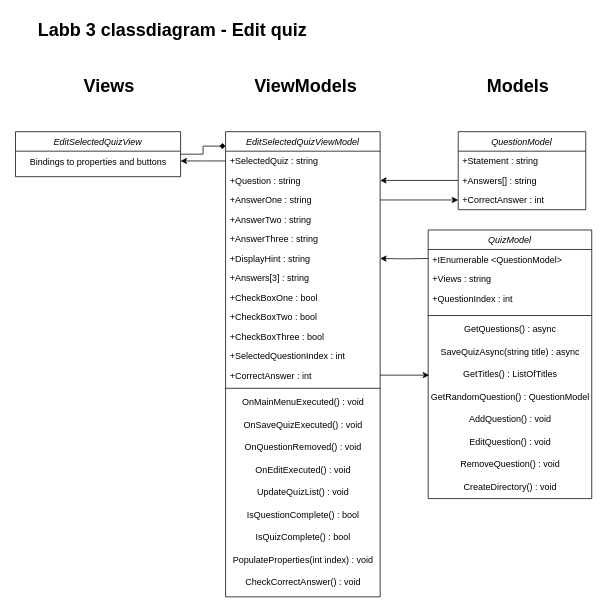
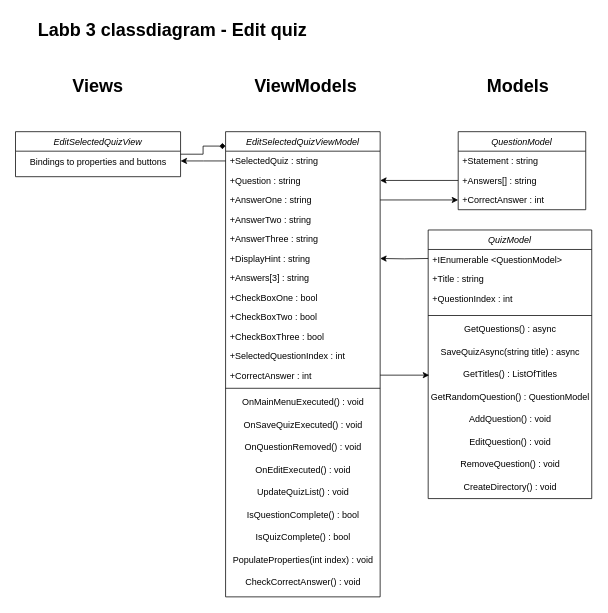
(109, 87) -> (98, 87)
(464, 279) -> (463, 279)
